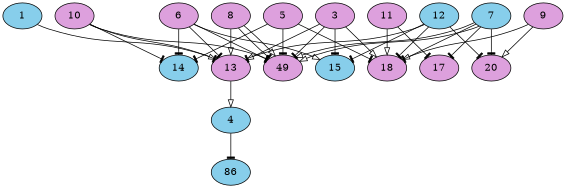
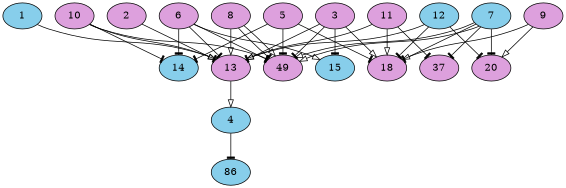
none -> (127, 16)
none -> (340, 36)
(375, 48) -> none
(439, 68) -> (439, 68)
